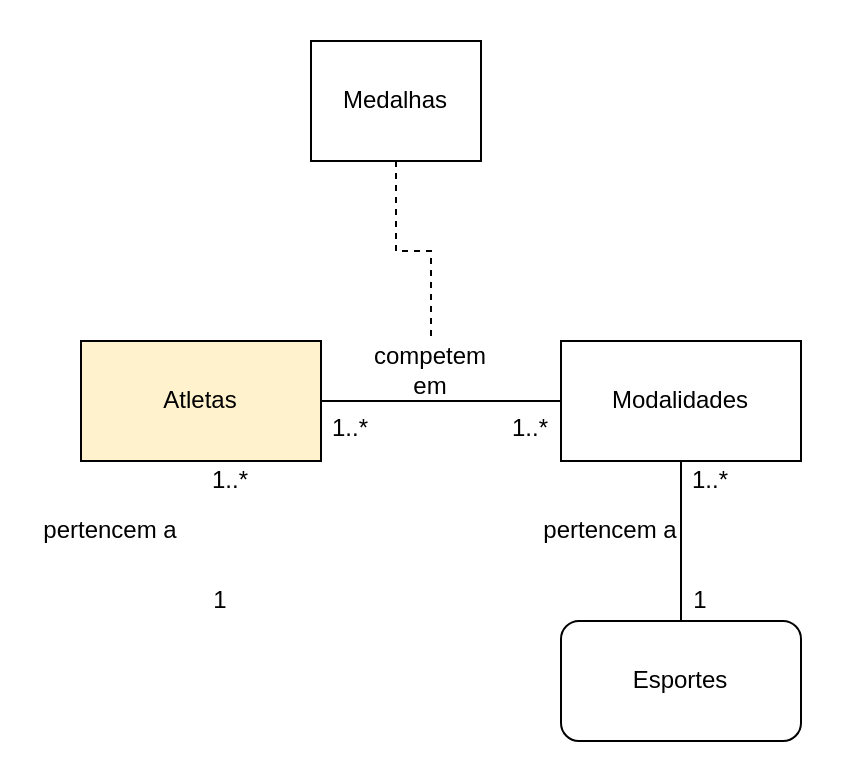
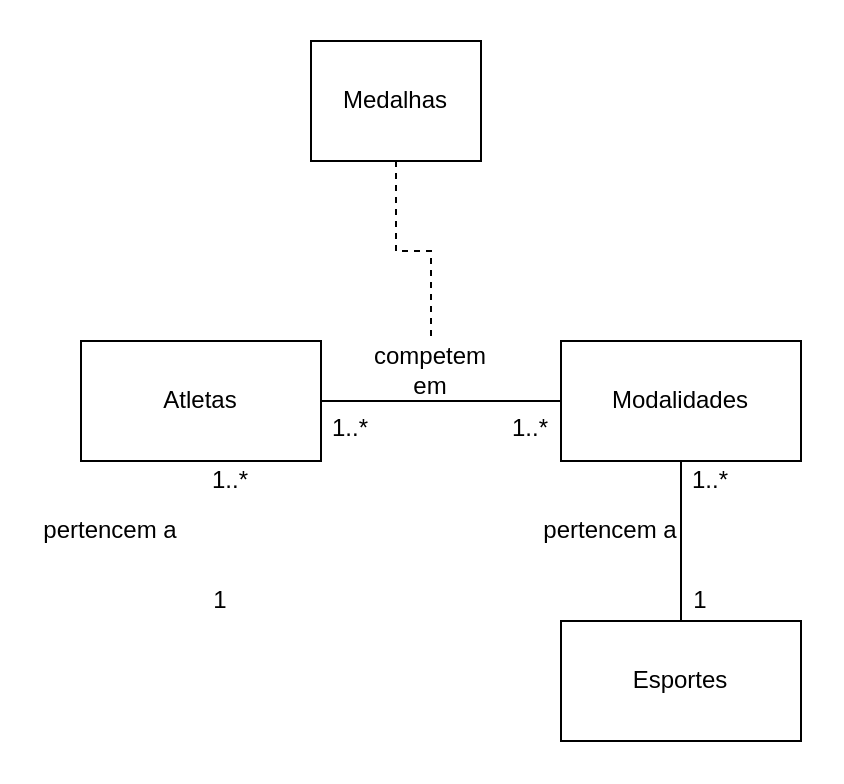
(201, 401) -> (201, 401)
(681, 681) -> (681, 681)
